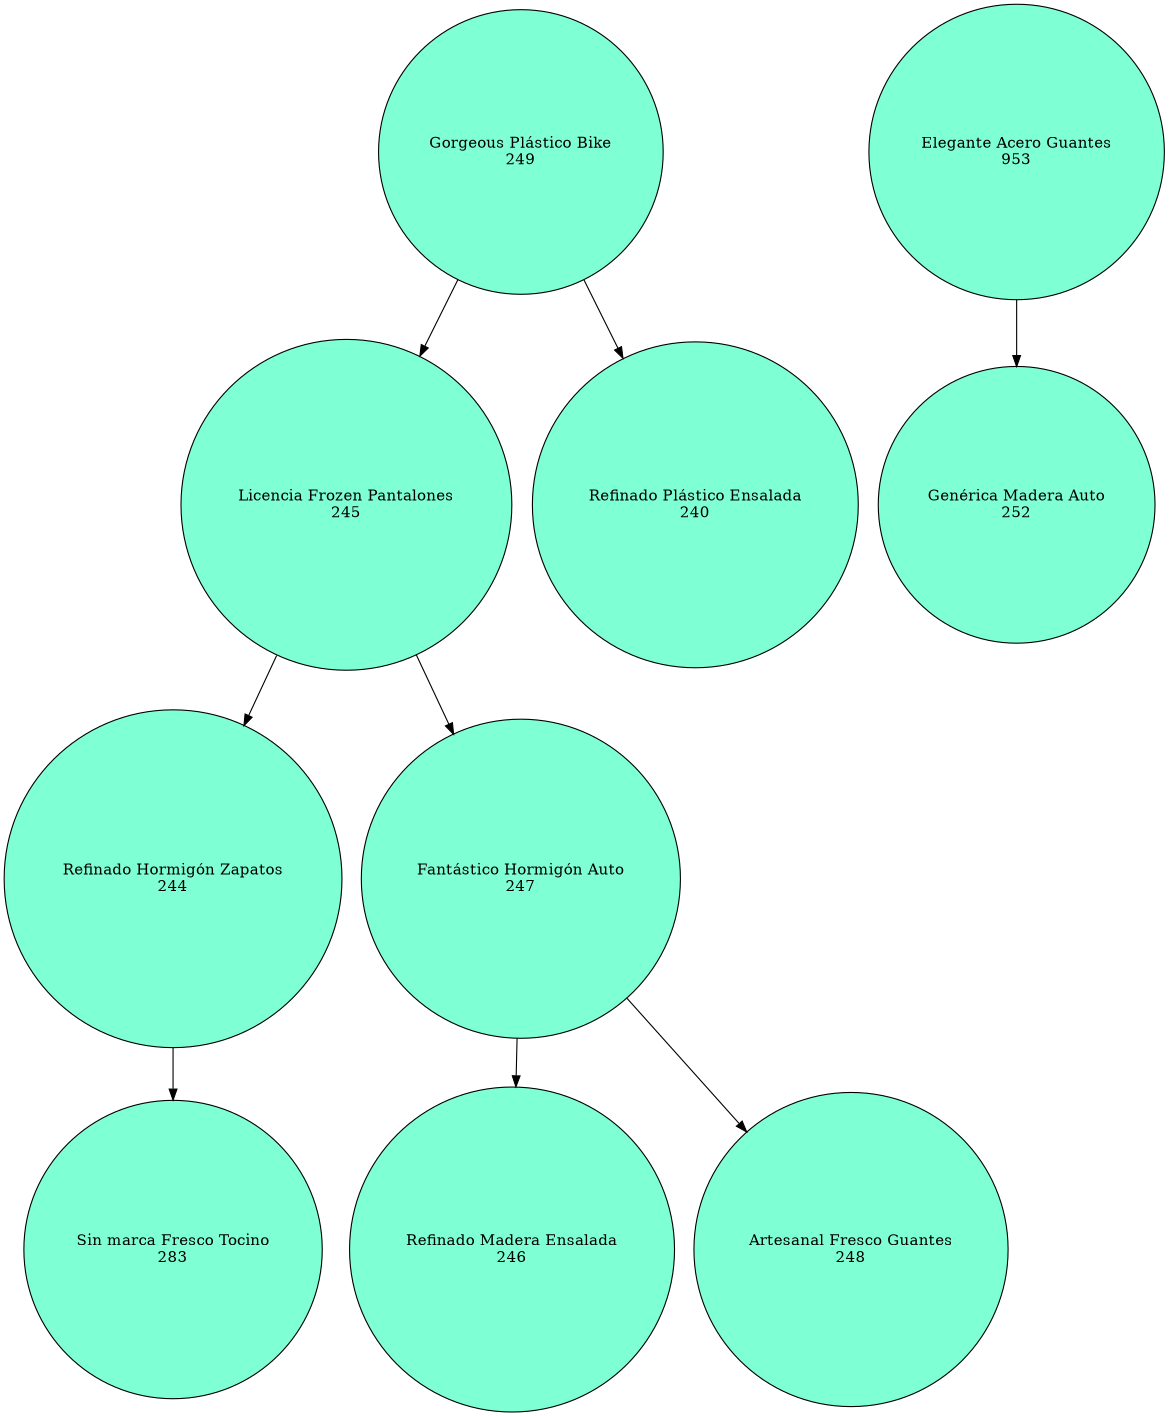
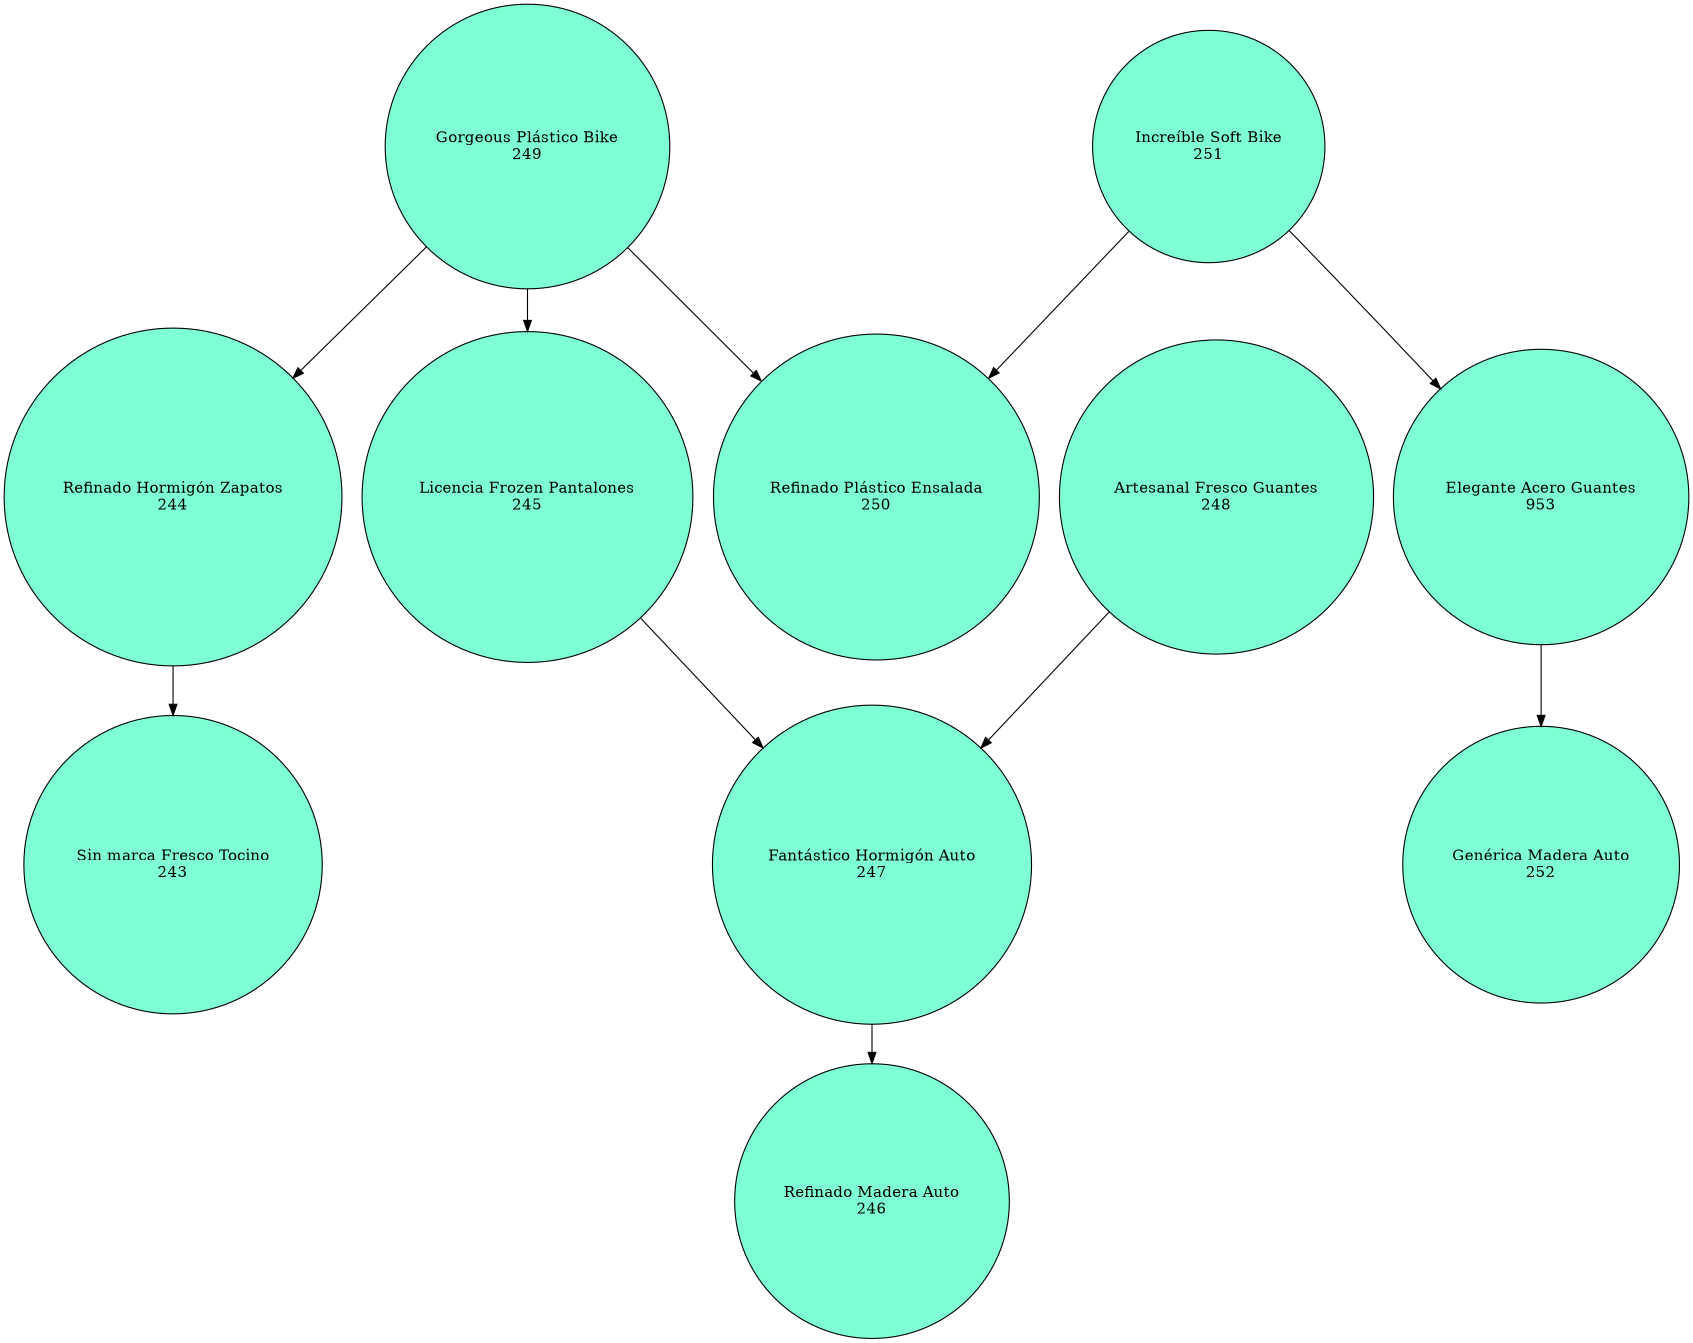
none -> (1209, 147)
(695, 505) -> (876, 497)
(263, 685) -> (364, 309)
(683, 1061) -> (1049, 676)
(173, 1249) -> (173, 865)
(512, 1249) -> (872, 1201)
